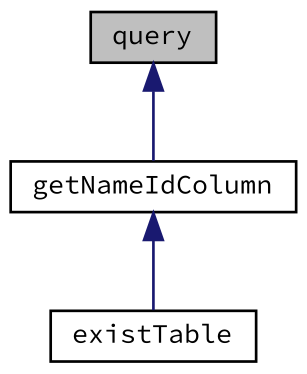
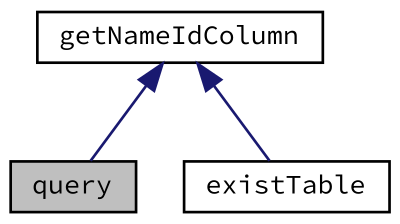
(153, 126) -> (118, 123)
